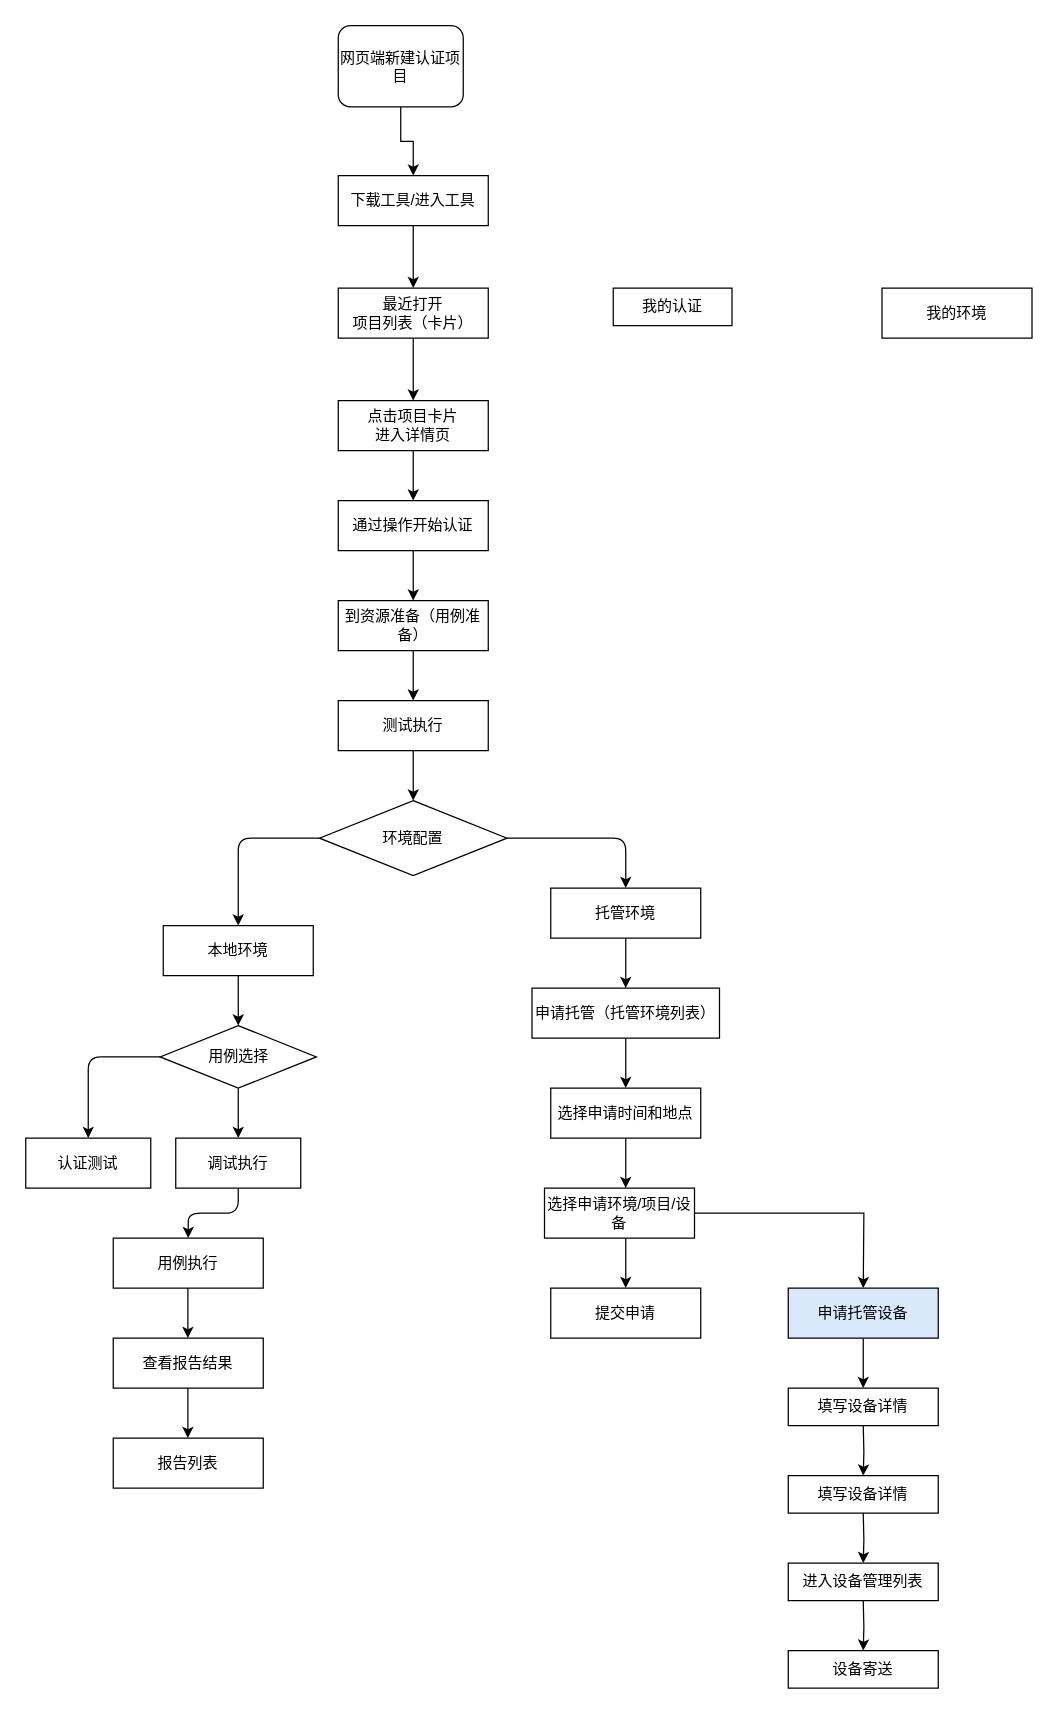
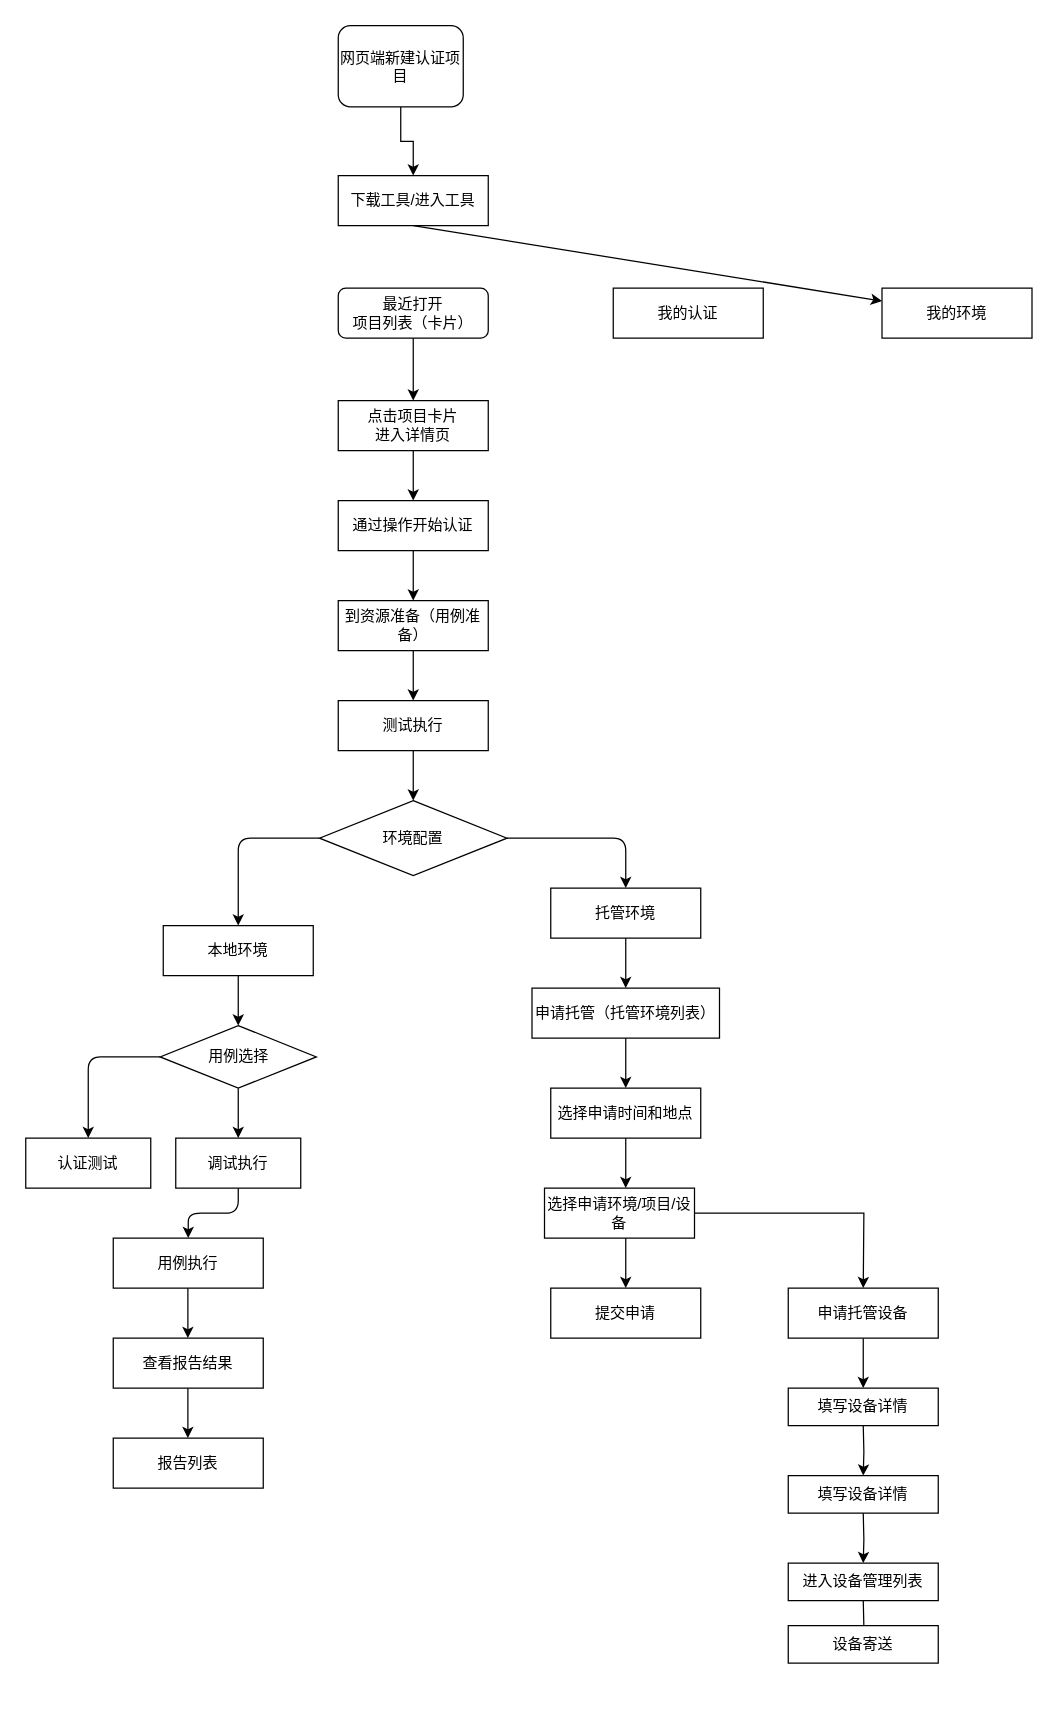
(413, 253) -> (644, 263)
(673, 307) -> (688, 313)
(413, 313) -> (413, 313)
(863, 1313) -> (863, 1313)
(863, 1669) -> (863, 1644)
